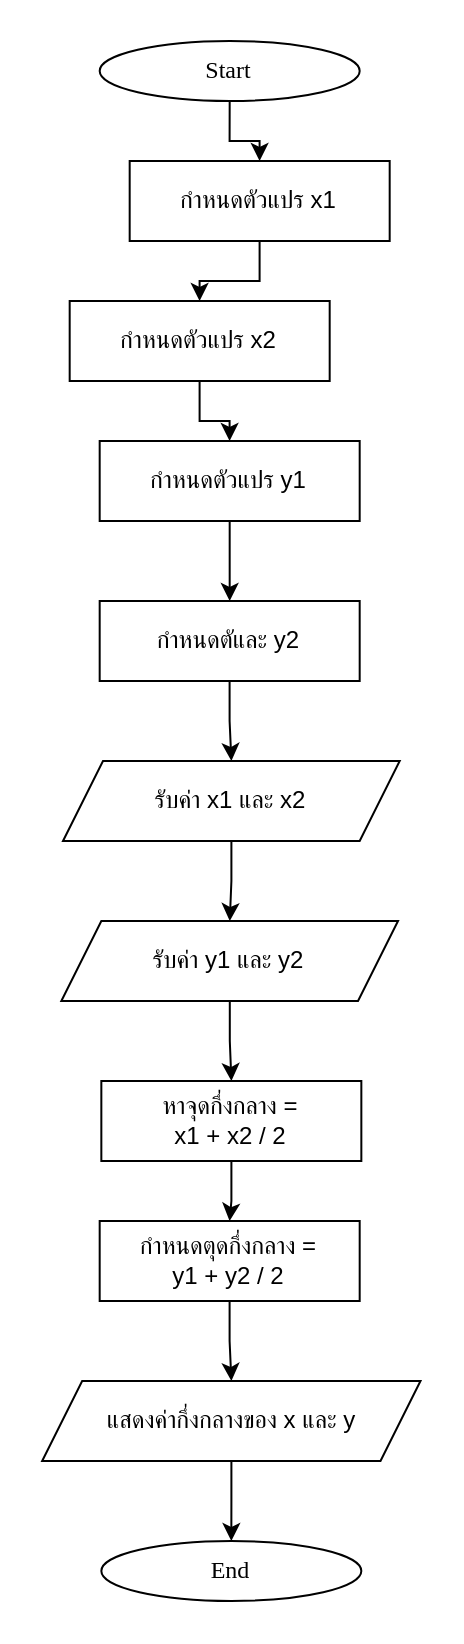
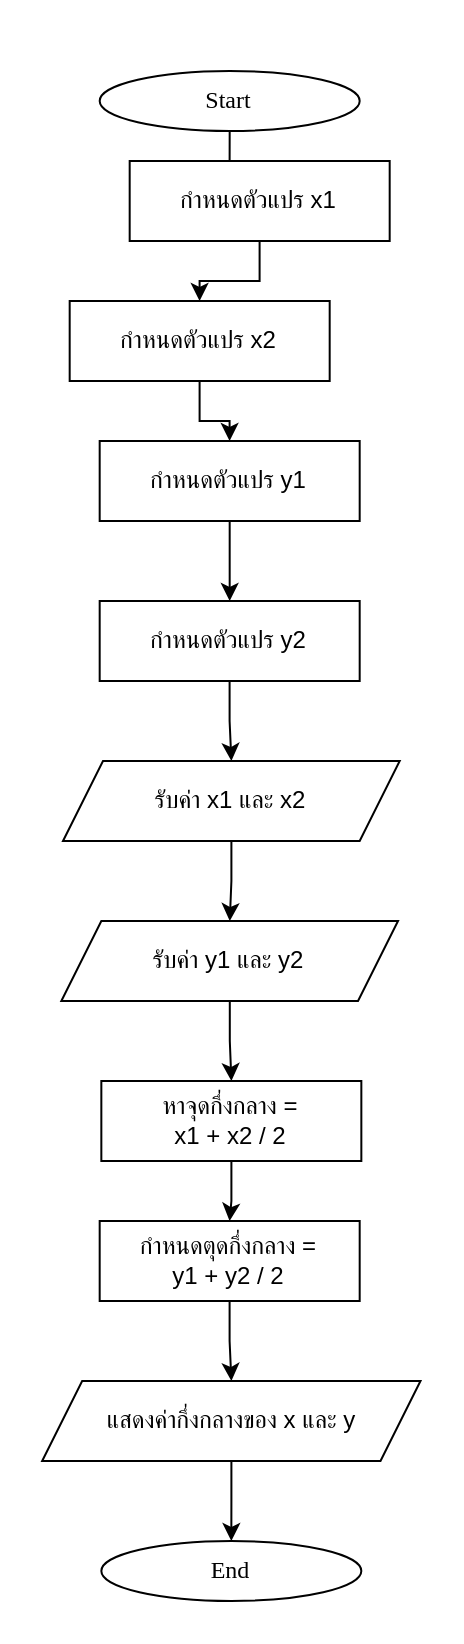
(230, 71) -> (230, 101)
(229, 641) -> (229, 641)
